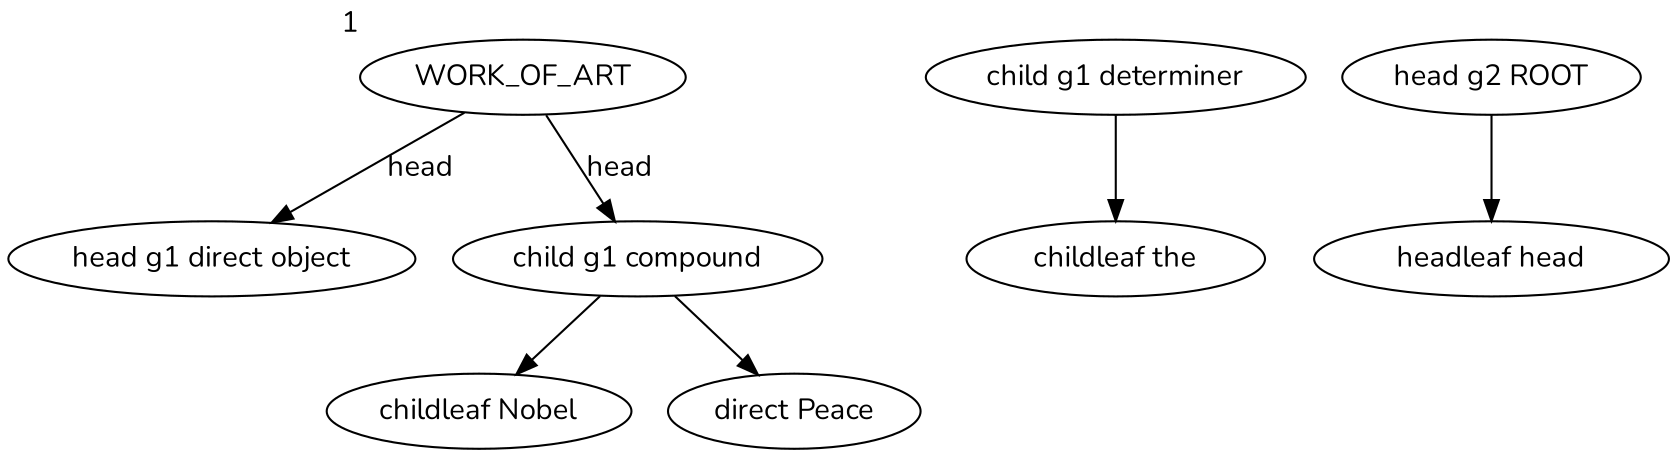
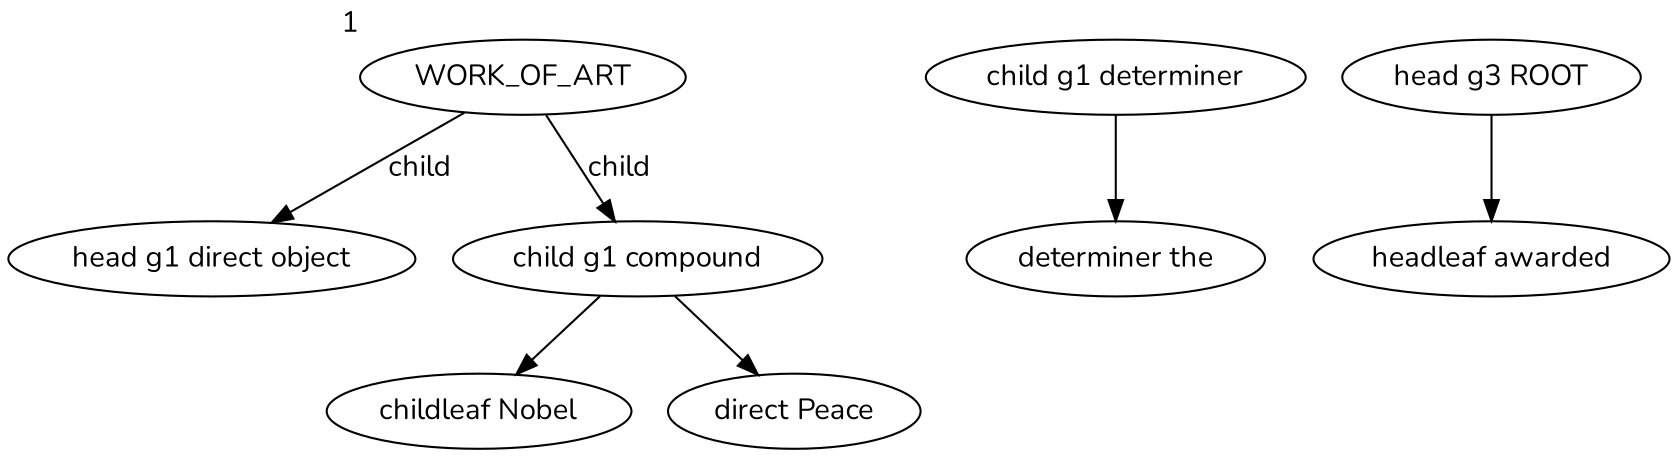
(1492, 77) -> (1492, 77)
(421, 168) -> (421, 168)
(620, 168) -> (620, 168)
(1116, 259) -> (1116, 259)
(1492, 259) -> (1492, 259)
